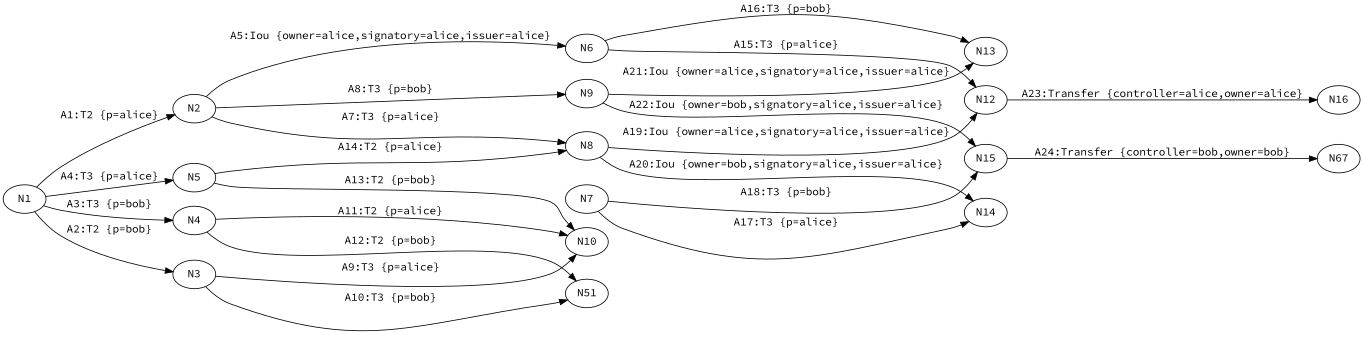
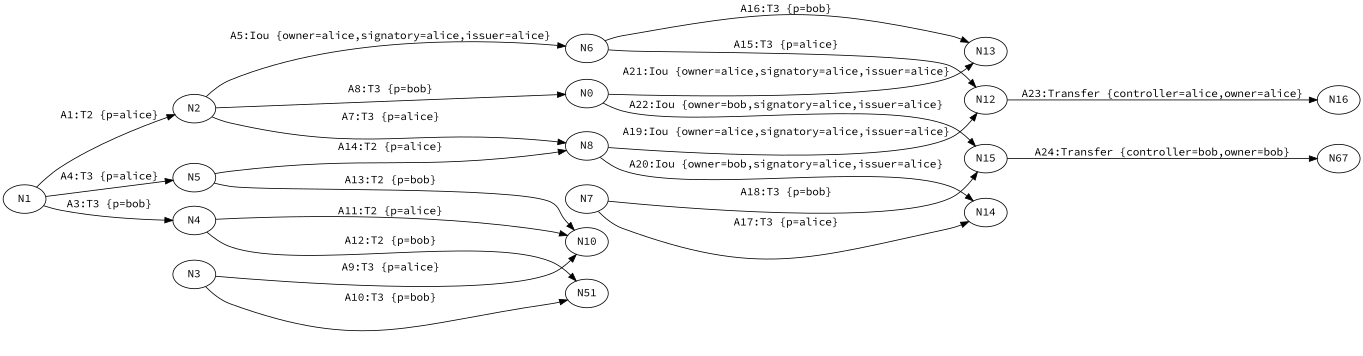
(587, 94) -> (587, 94)
(95, 252) -> none
